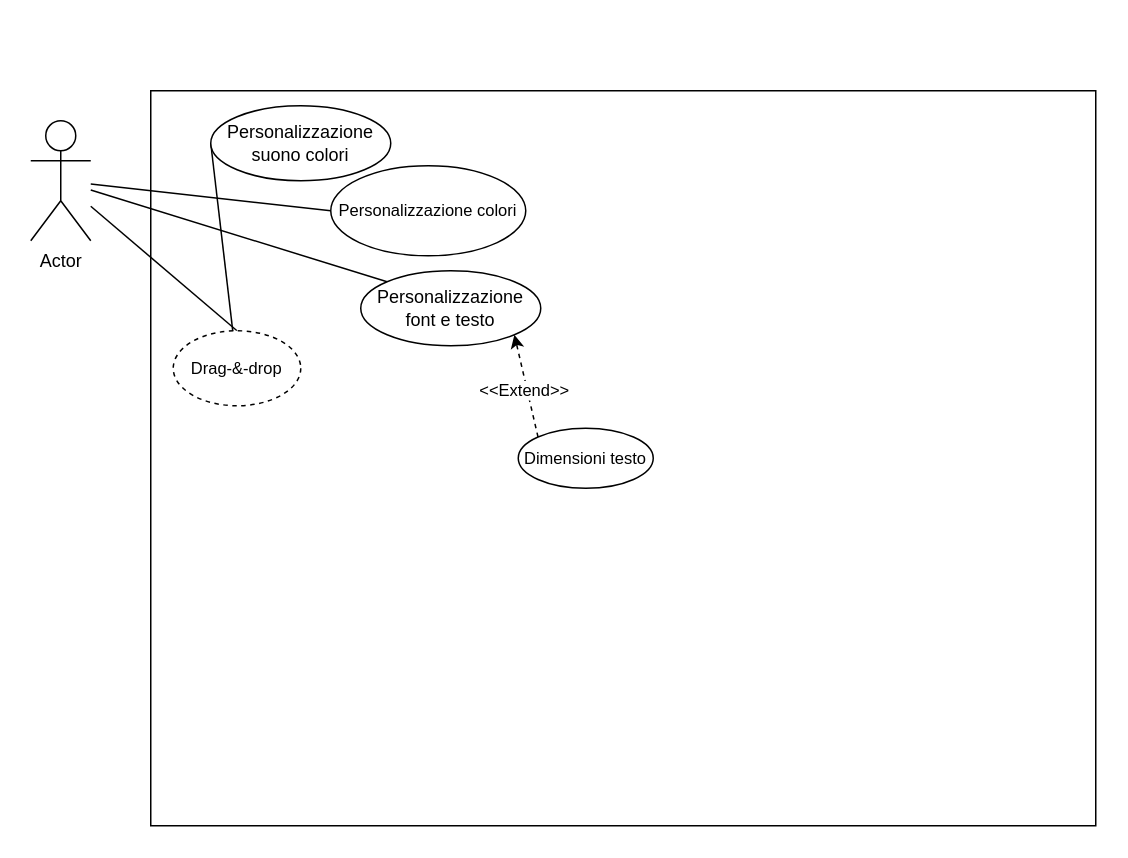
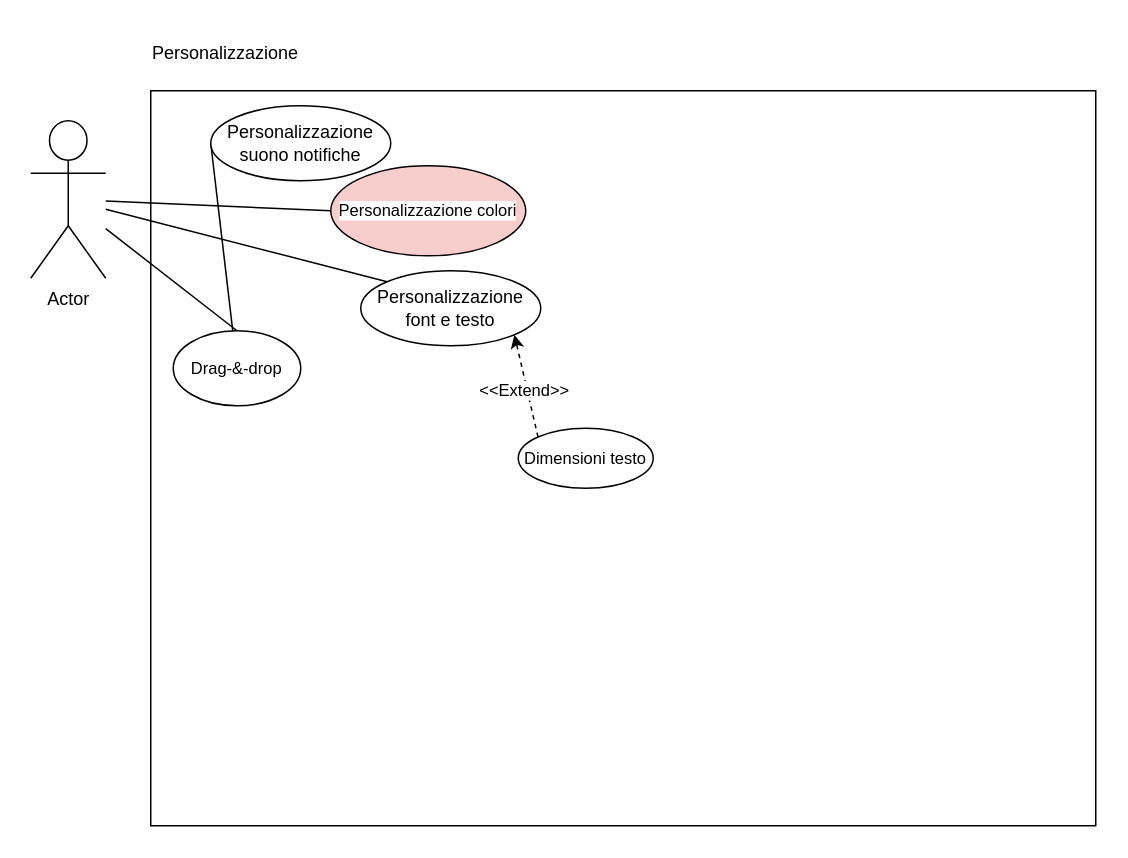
none -> (226, 53)
(301, 143) -> (301, 143)
(61, 181) -> (68, 200)
(428, 211) -> (428, 211)
(237, 368) -> (237, 368)
